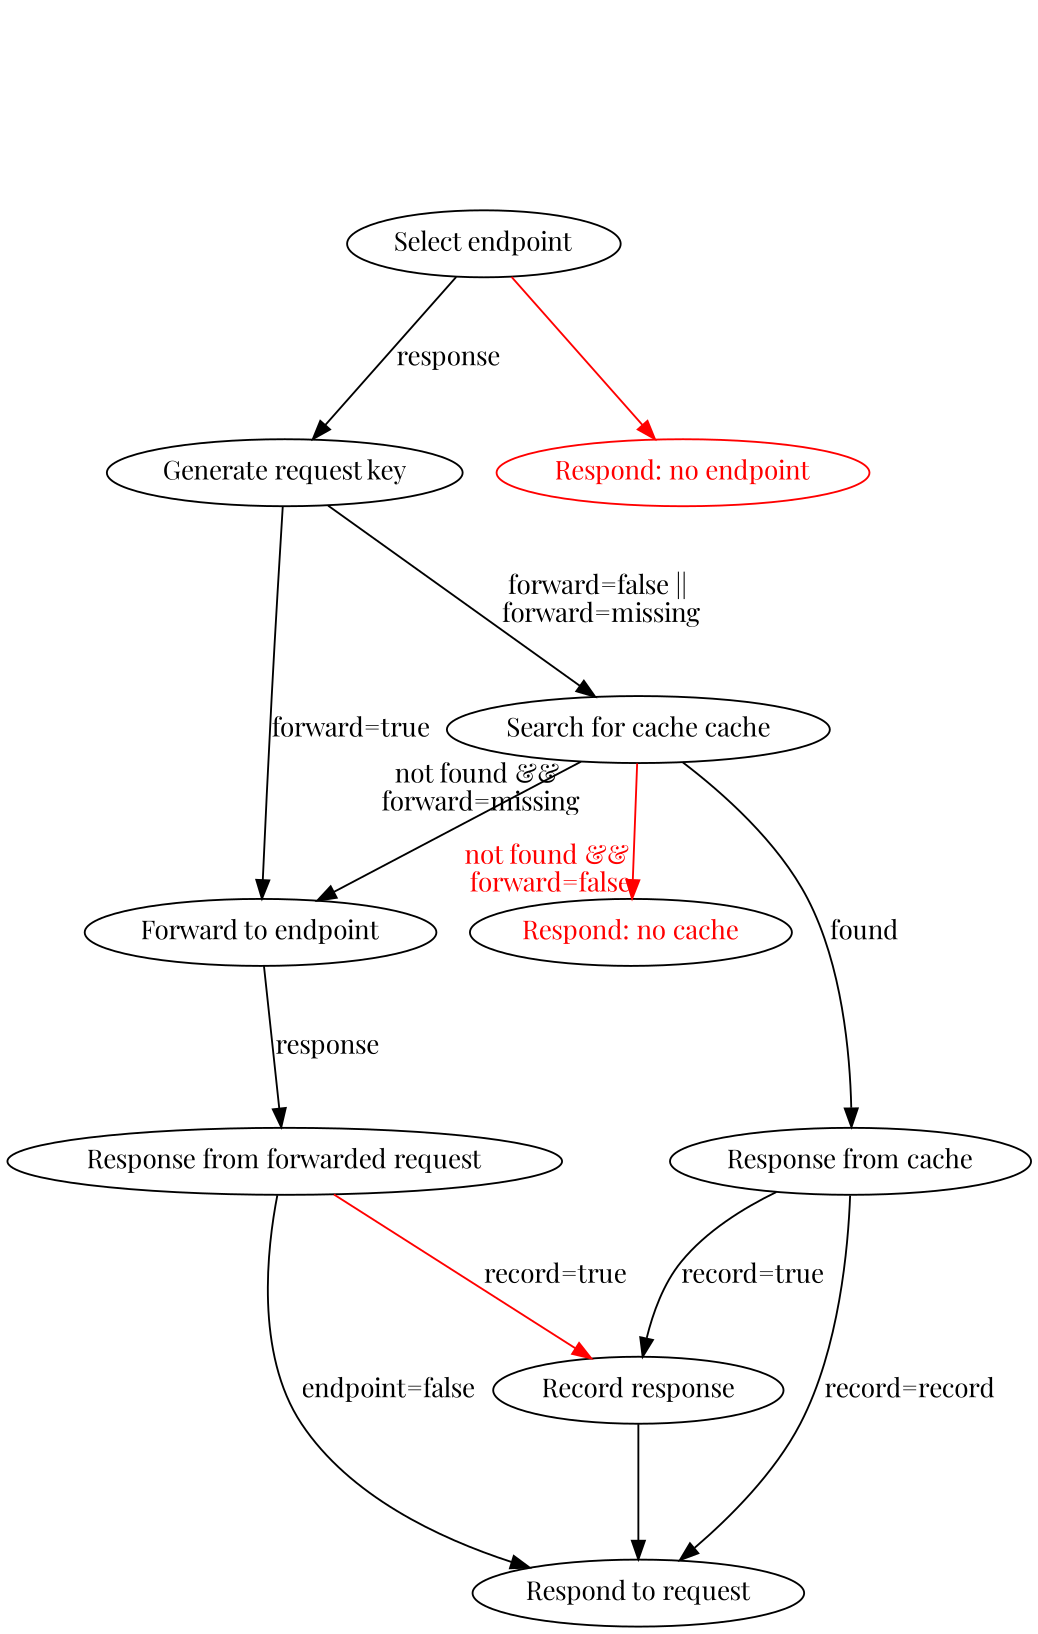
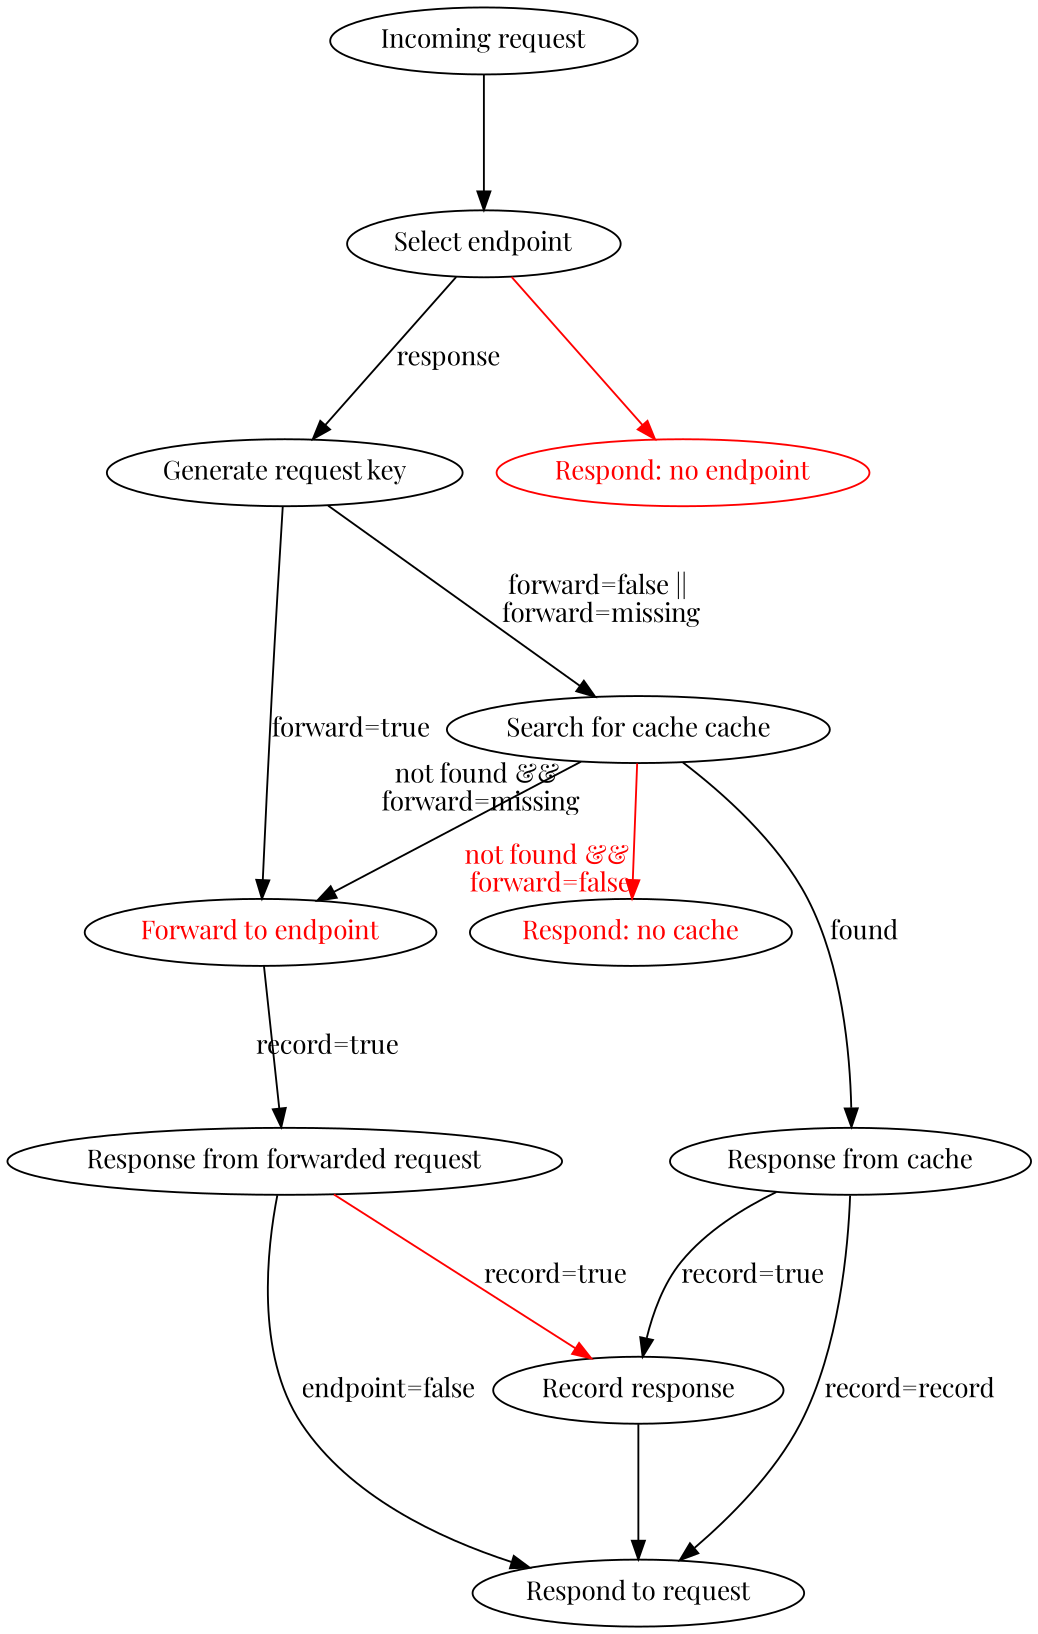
none -> (484, 41)
(261, 932) -> (261, 932)
(328, 1047) -> (328, 1047)
